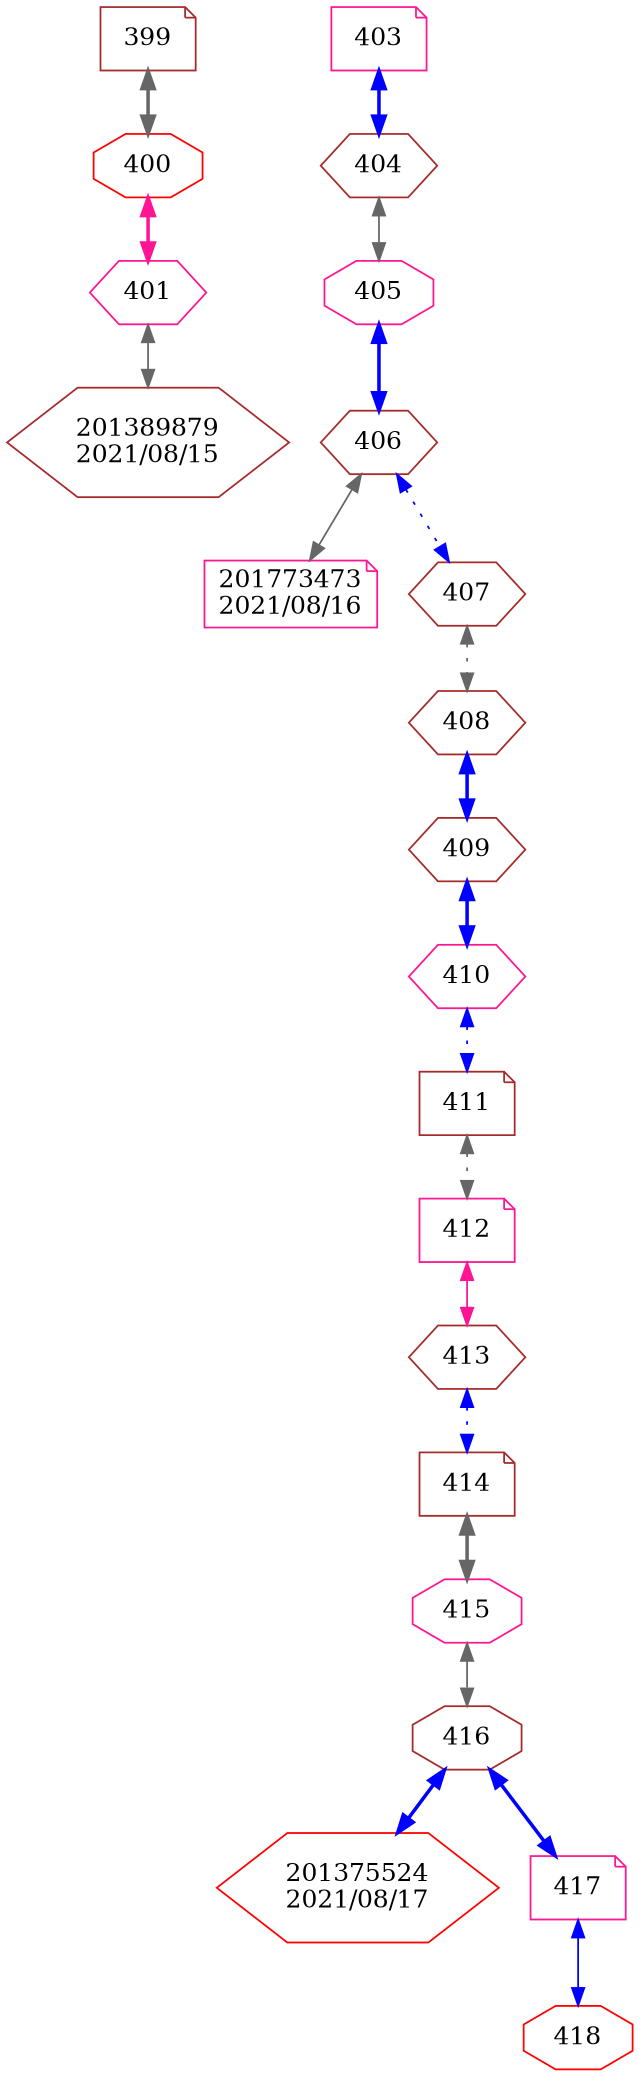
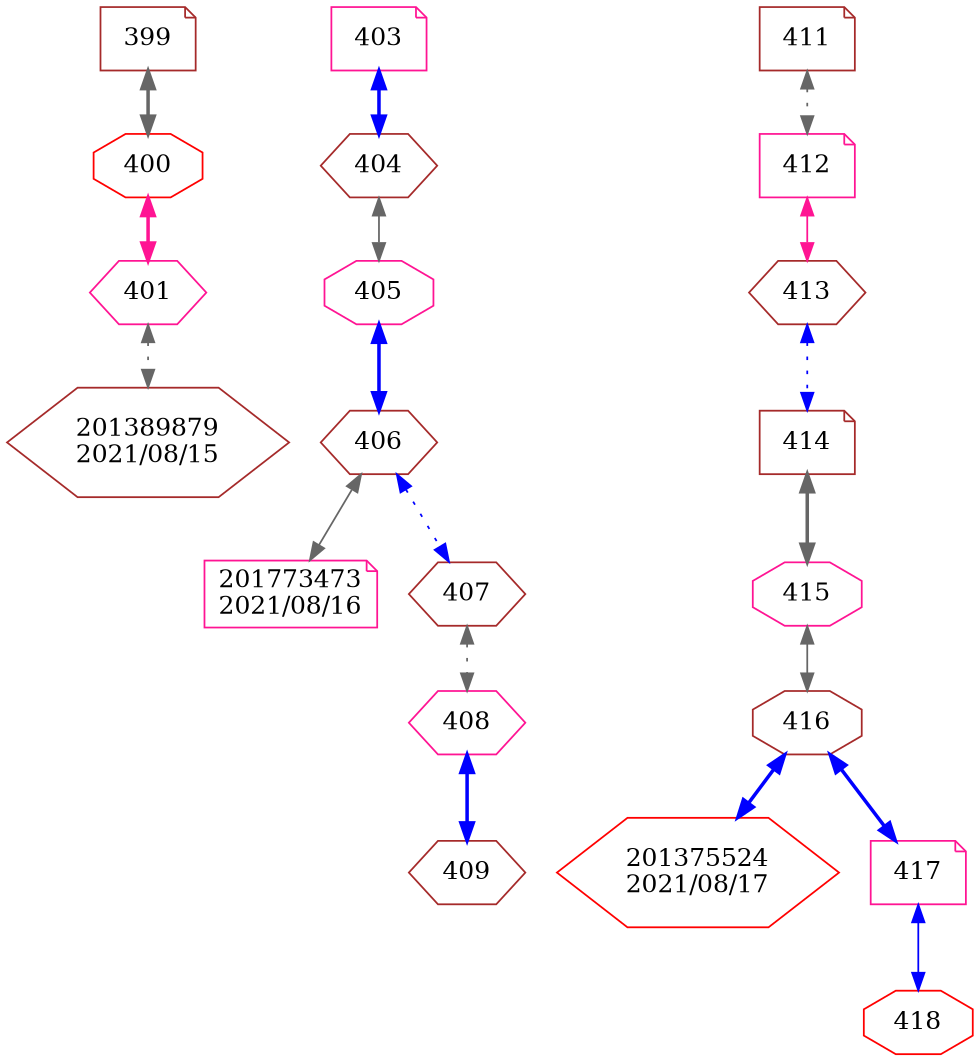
(148, 356) -> (148, 356)
(467, 723) -> (467, 723)
(467, 977) -> none
